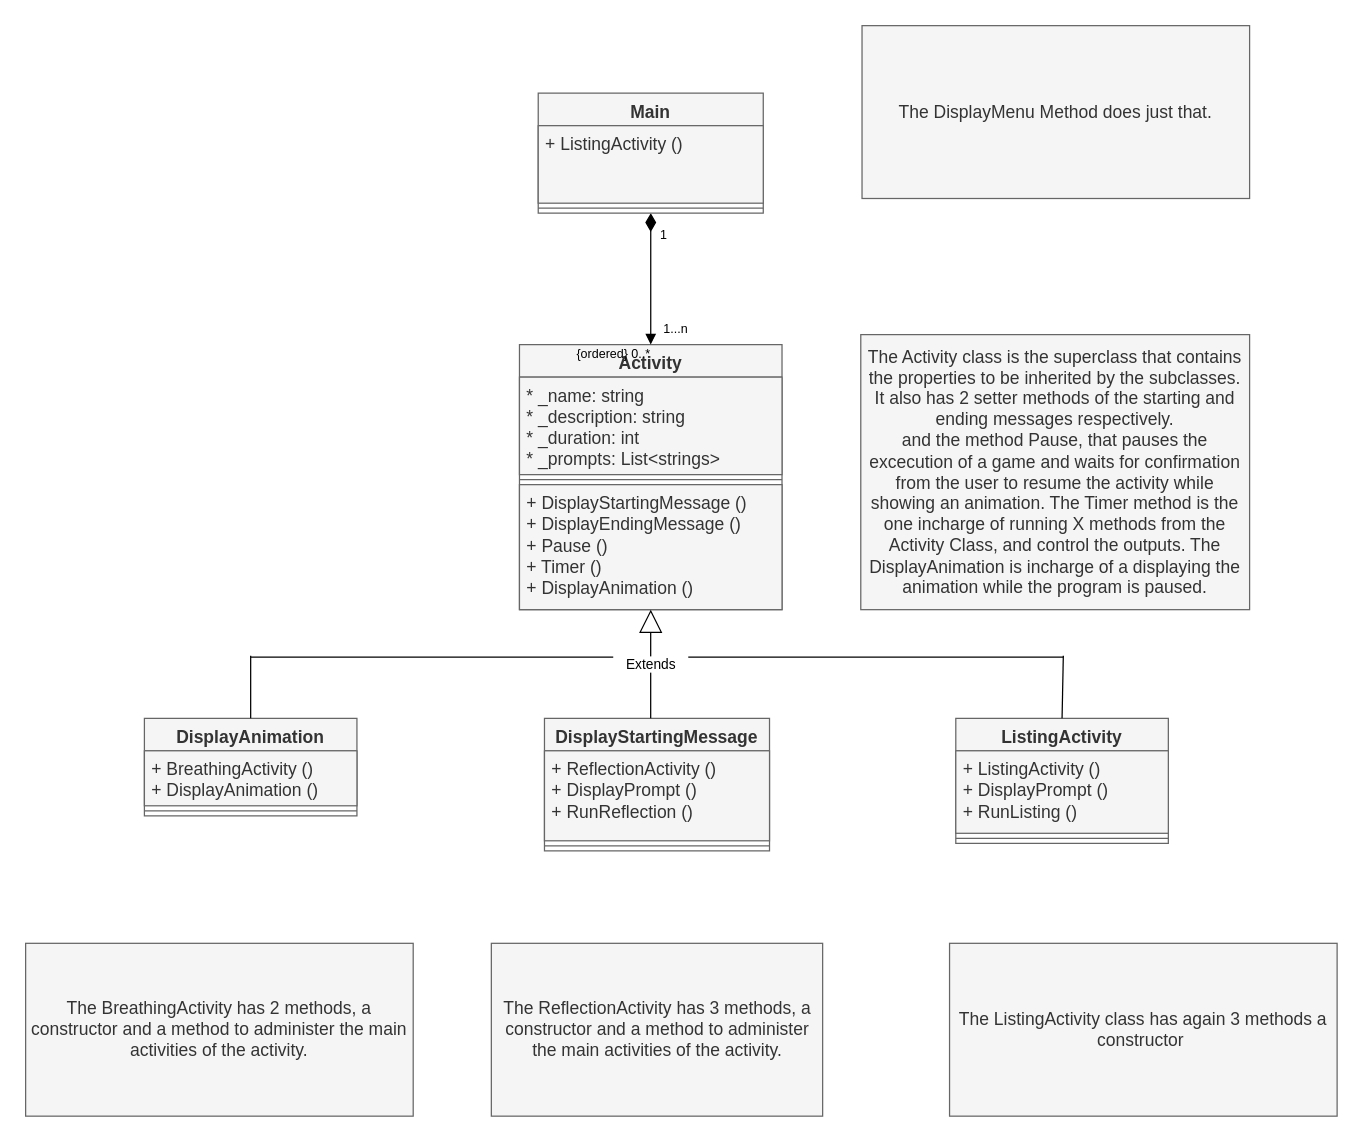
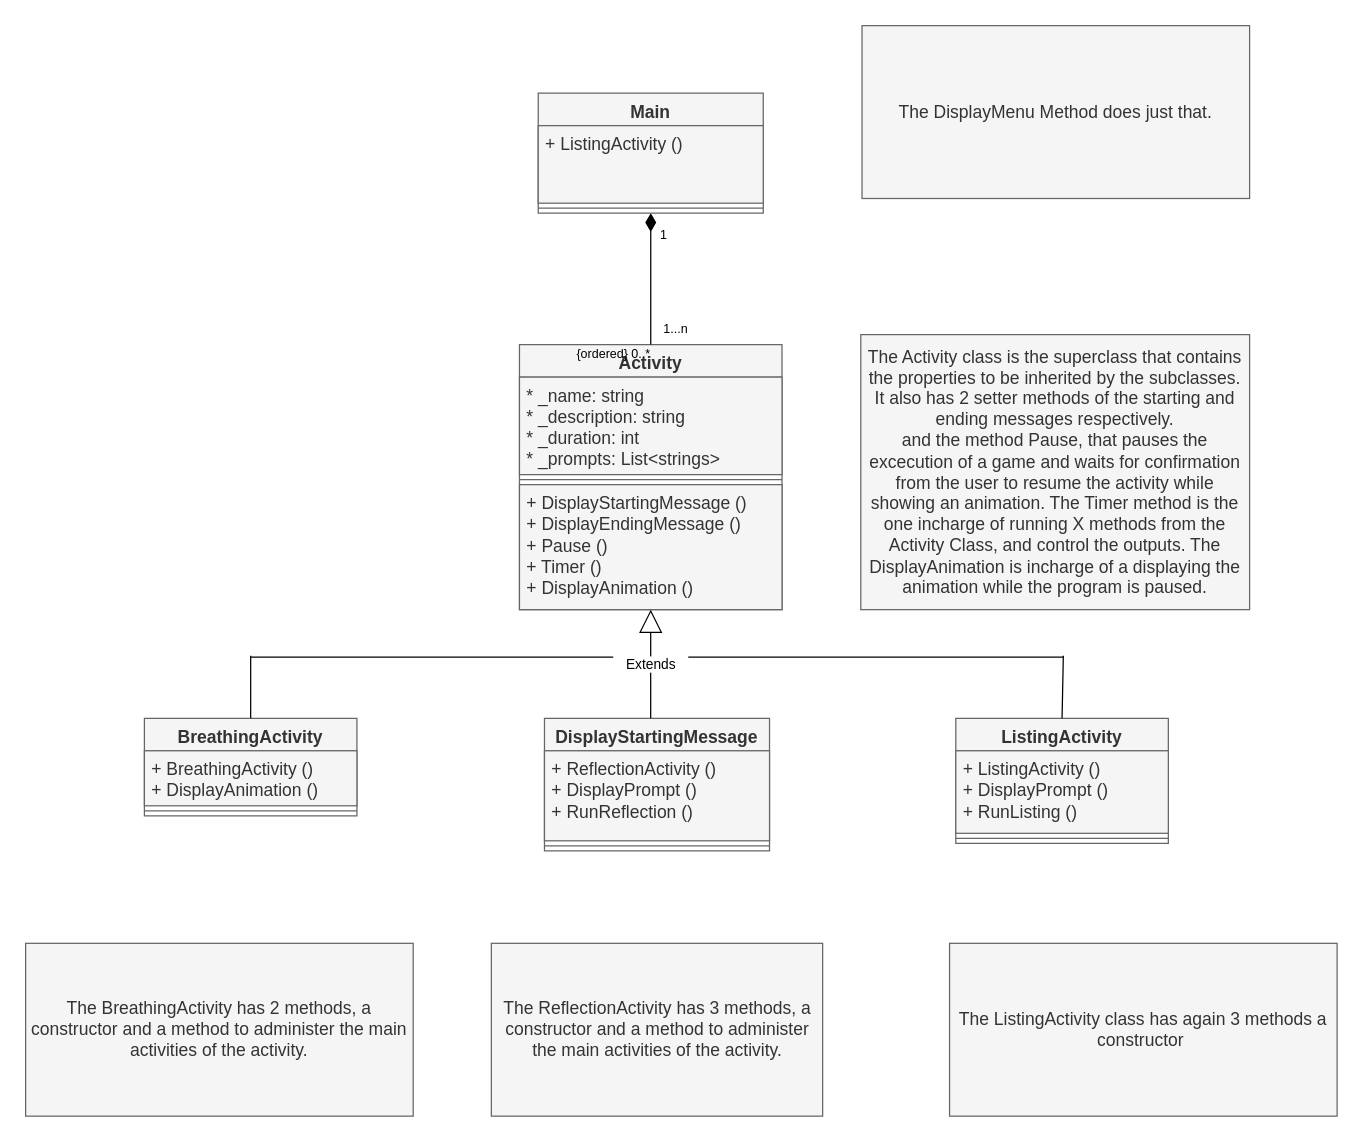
(651, 333) -> (651, 337)
(250, 737) -> (250, 737)
